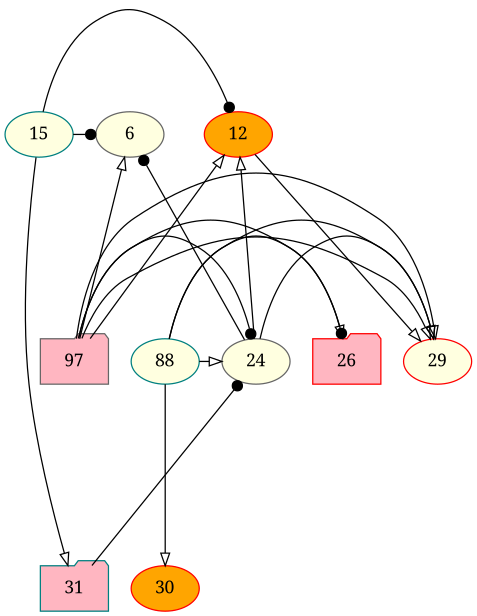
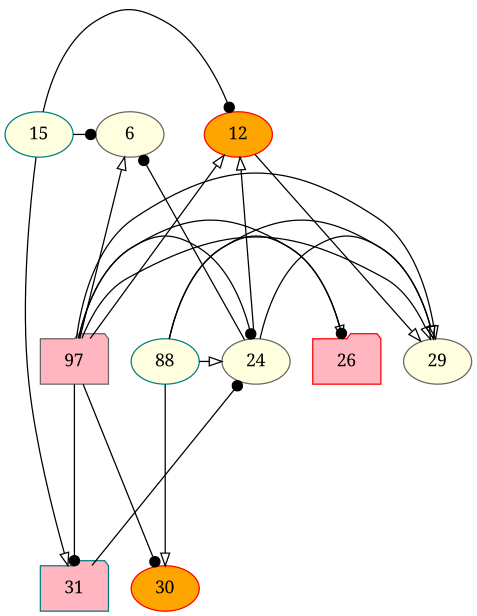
(438, 361) -> (438, 361)
none -> (74, 470)
none -> (118, 470)
